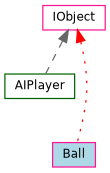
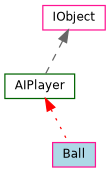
(87, 93) -> (60, 126)
